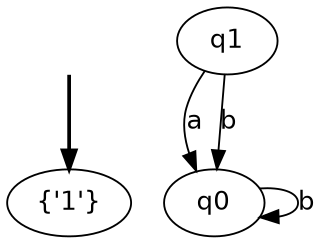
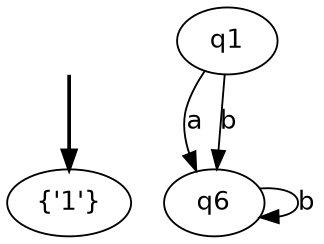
(214, 203) -> (214, 203)
